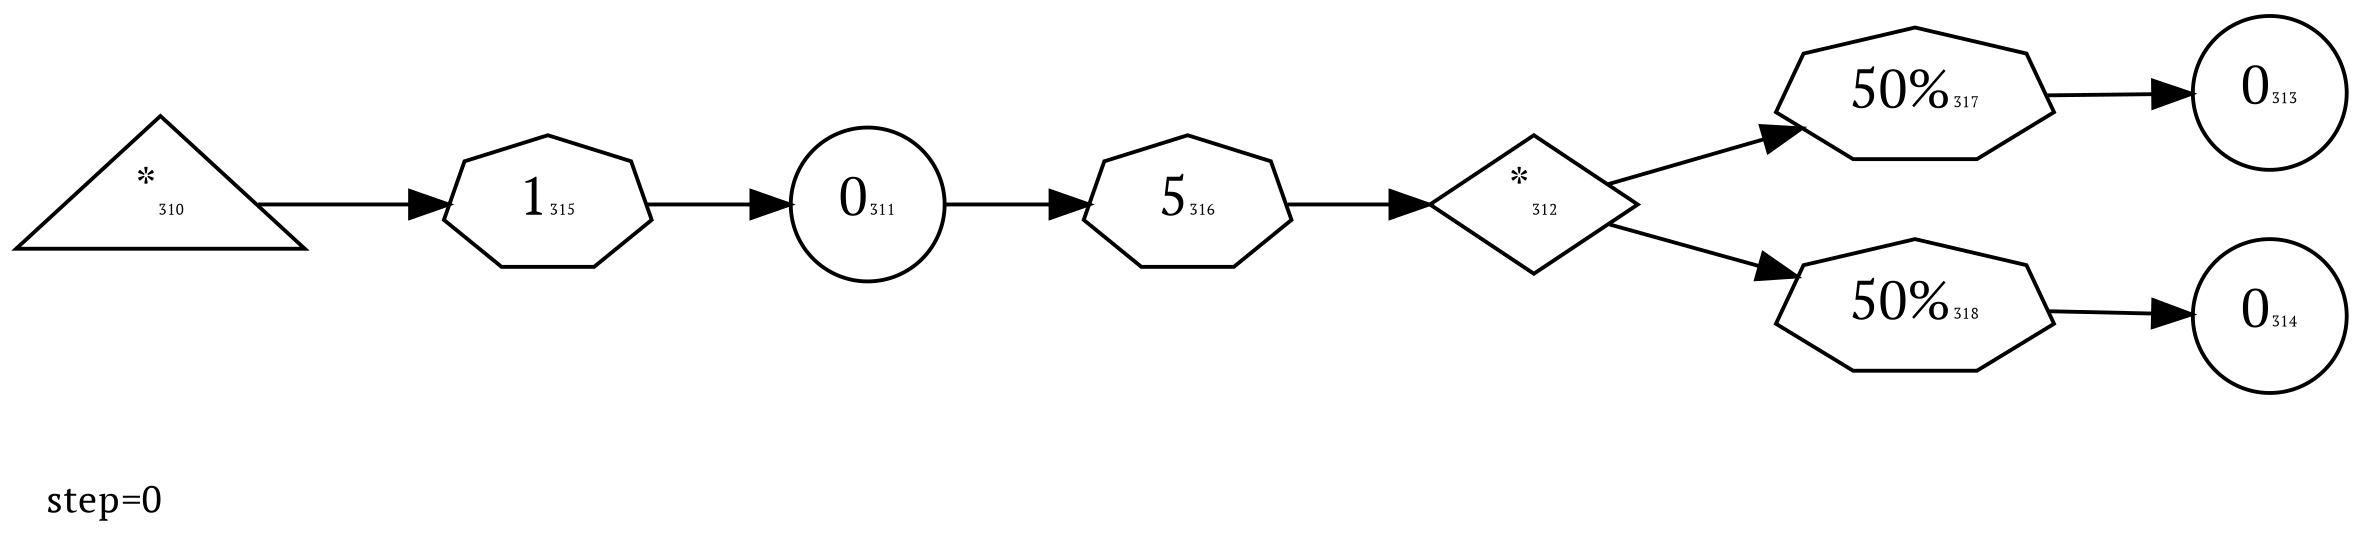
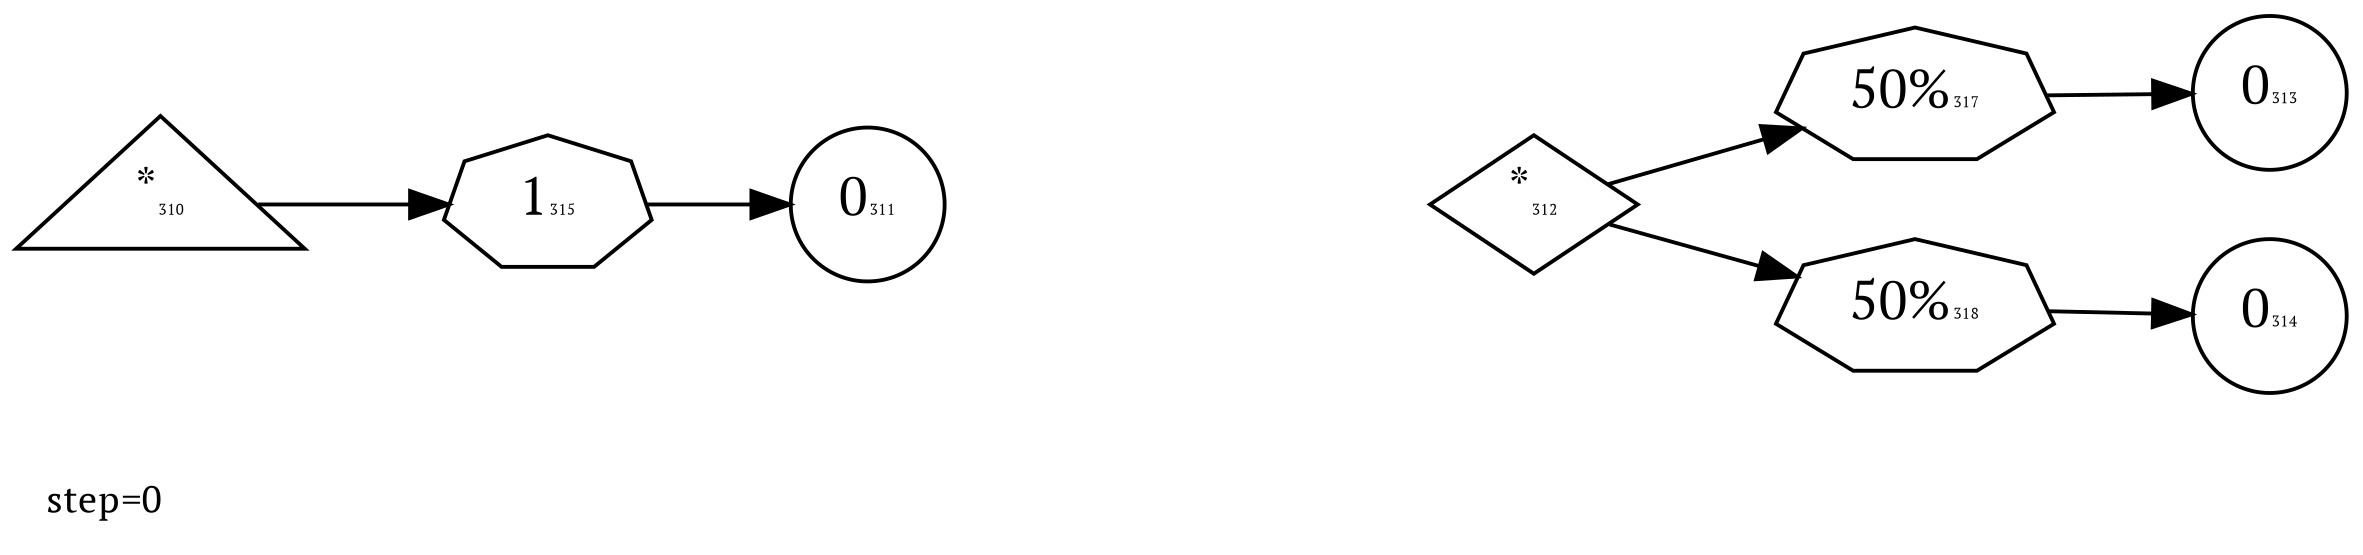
(1188, 204) -> none
